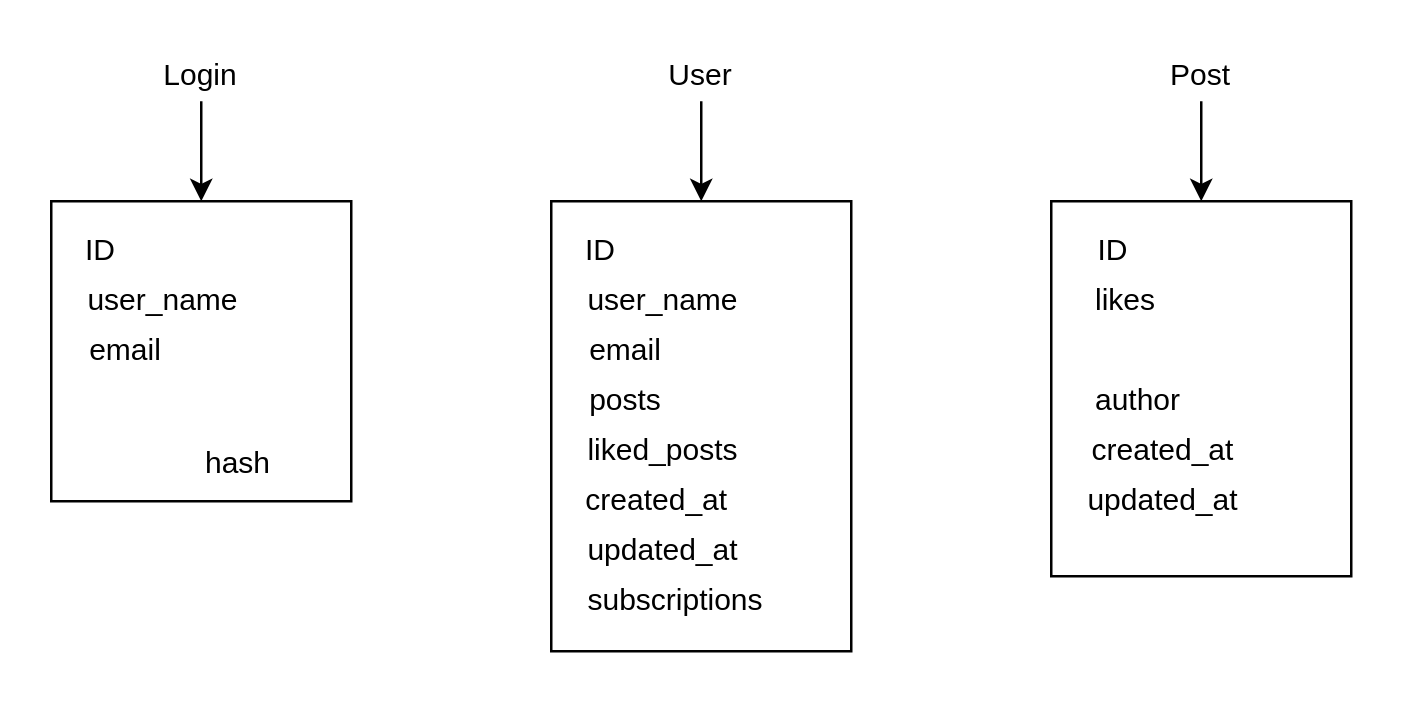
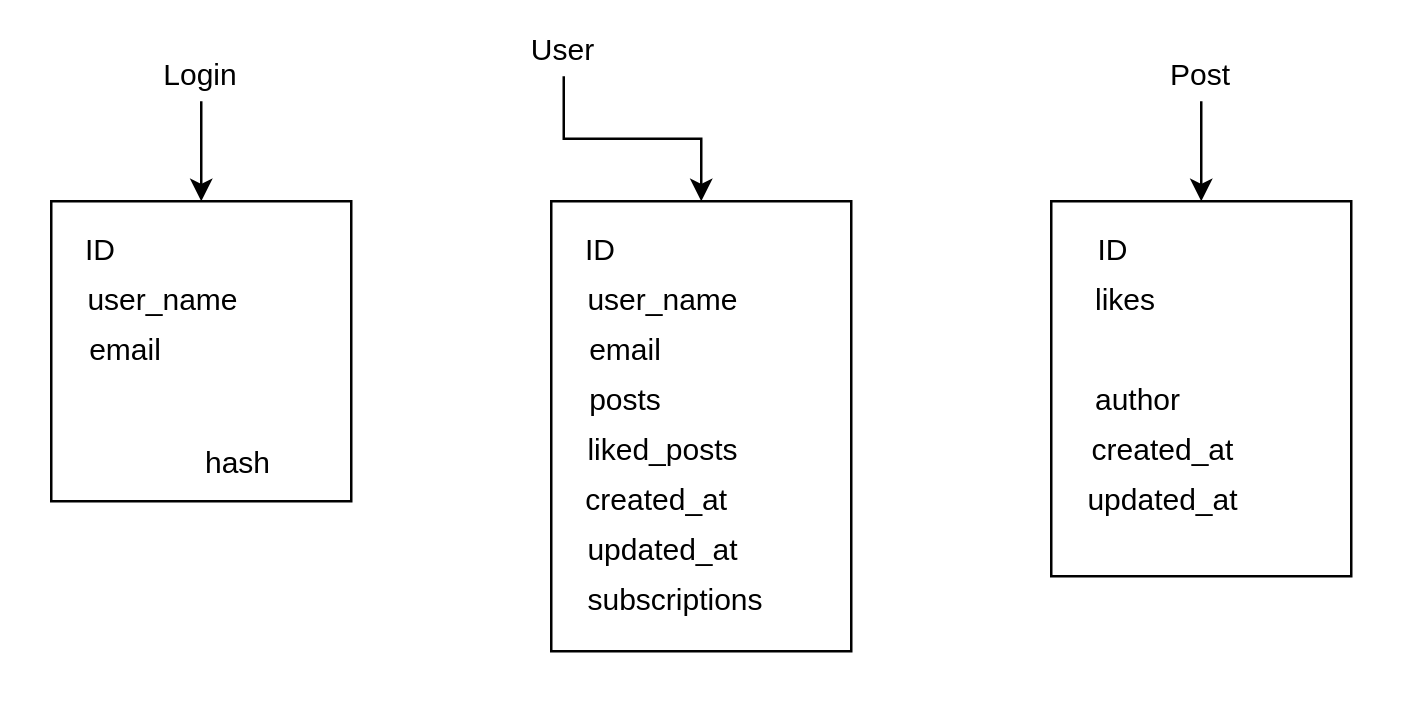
(701, 76) -> (564, 51)
